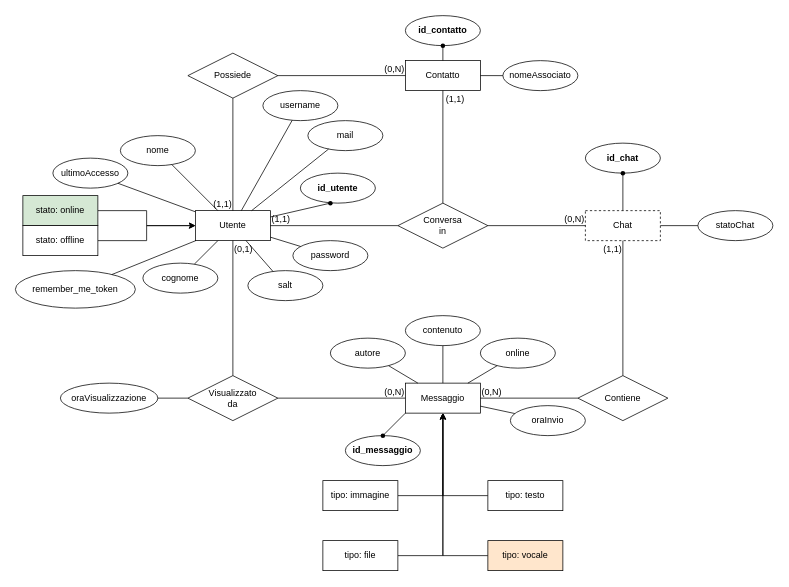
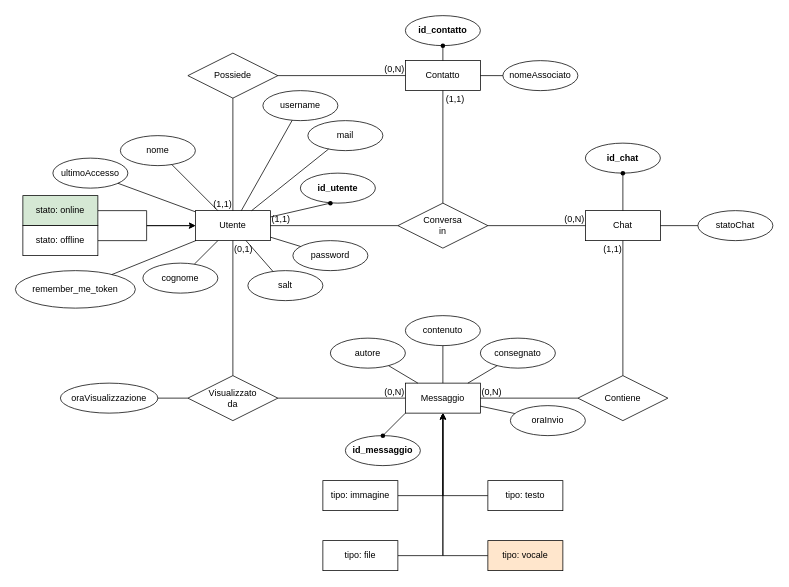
(623, 225) -> (623, 225)
(518, 353) -> (518, 353)
